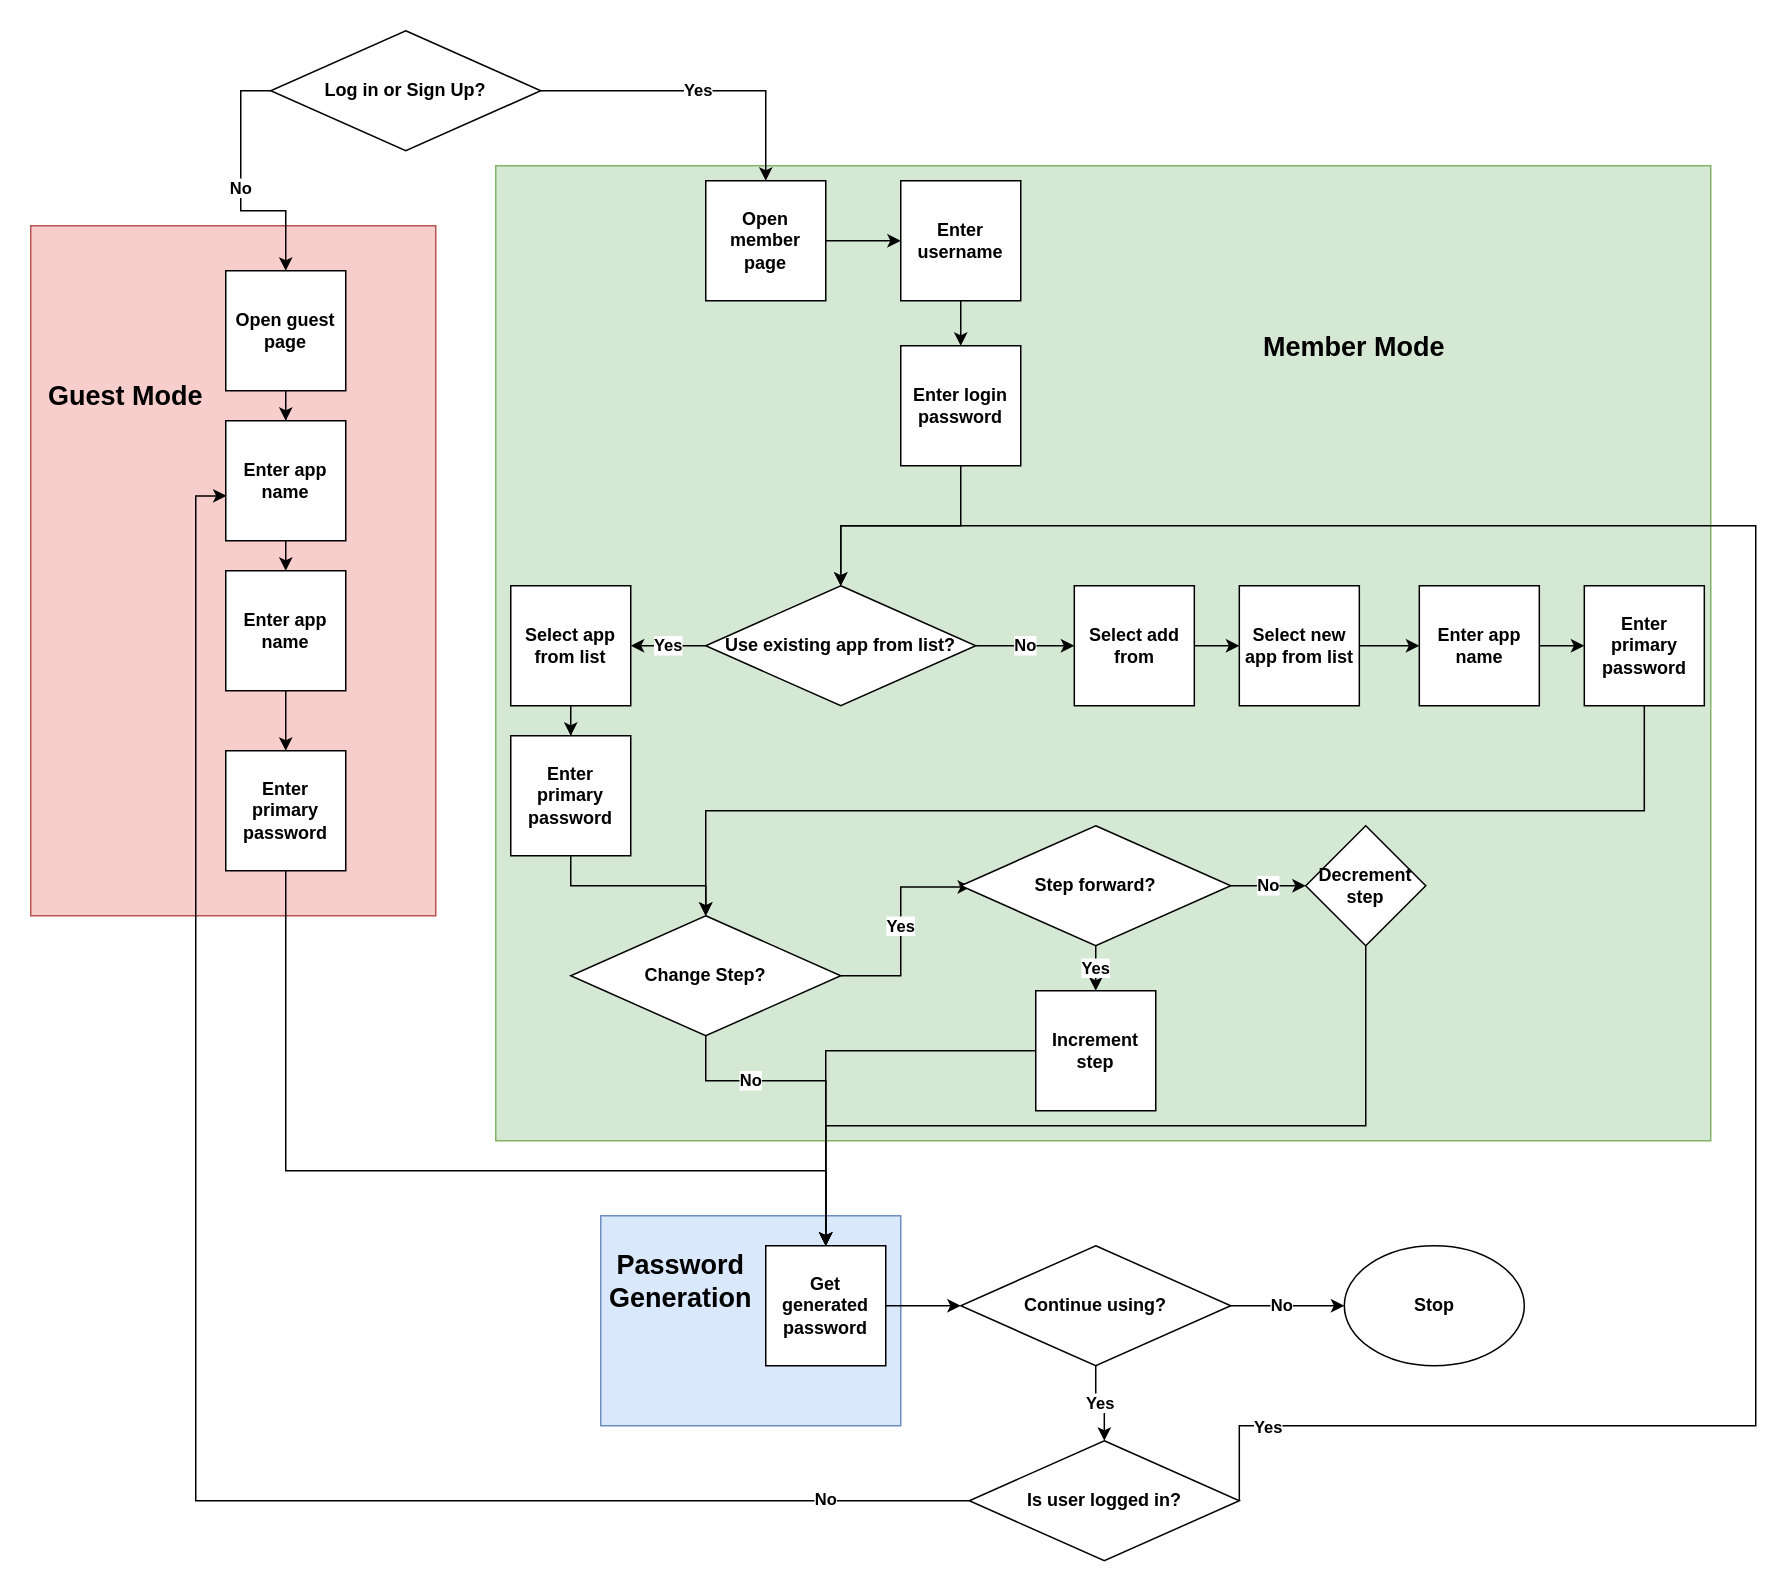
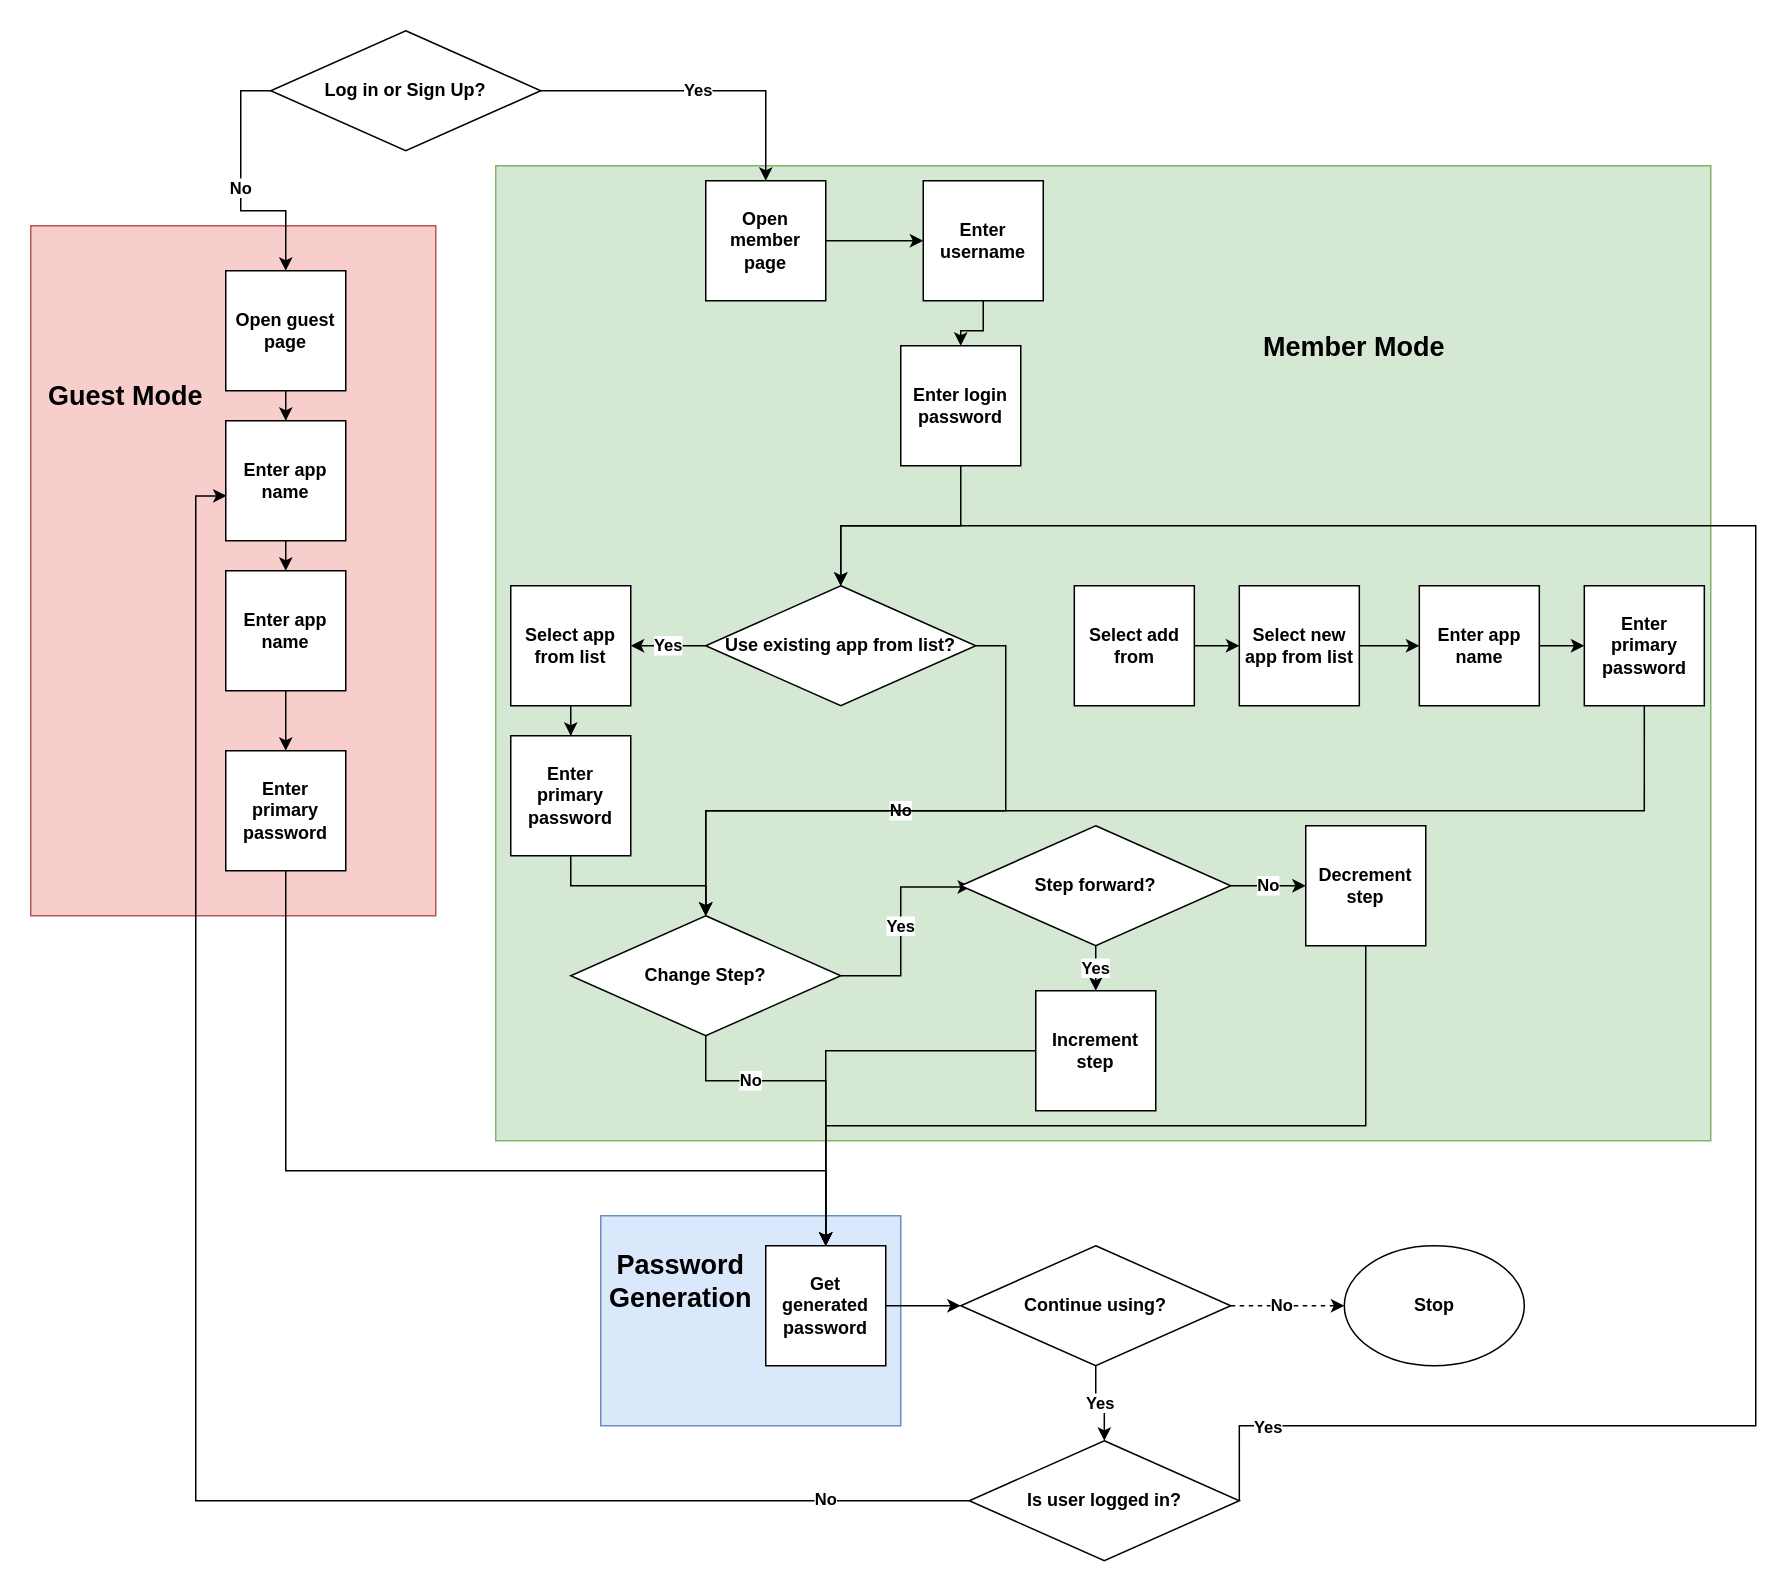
(961, 241) -> (983, 241)
(1034, 646) -> (1006, 725)
(1366, 886) -> (1366, 886)
(1311, 1306) -> (1311, 1306)
